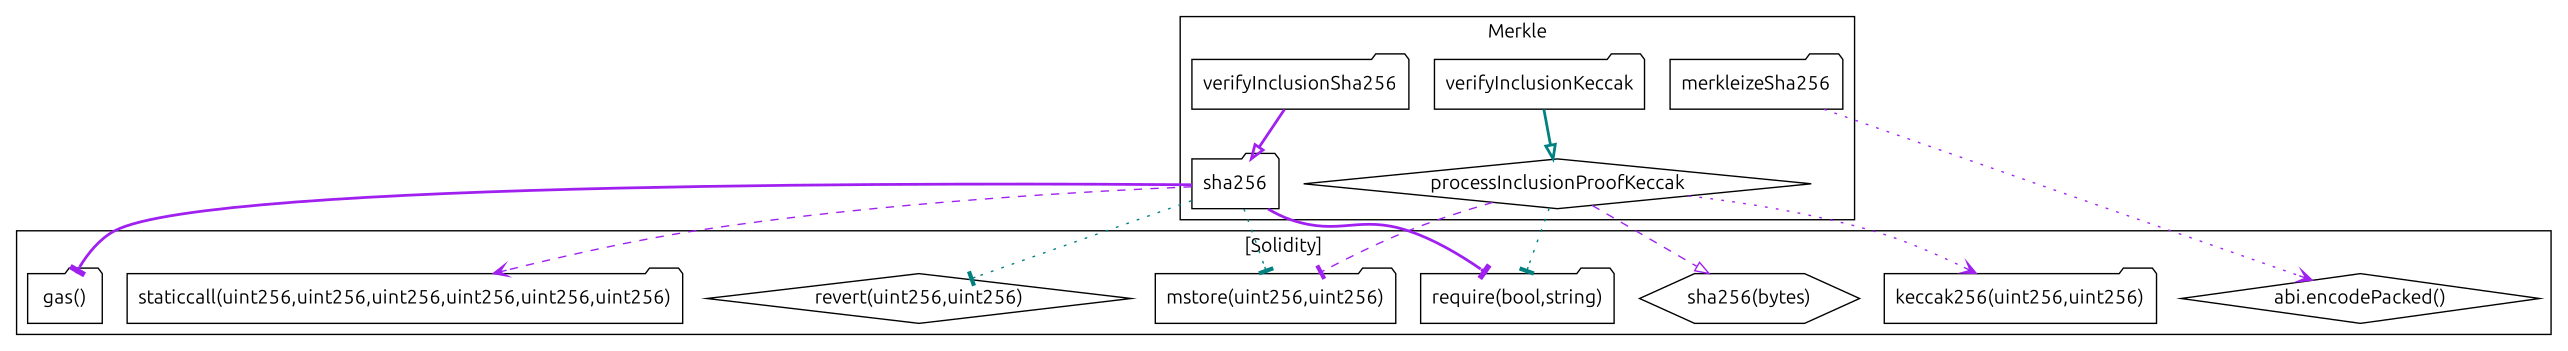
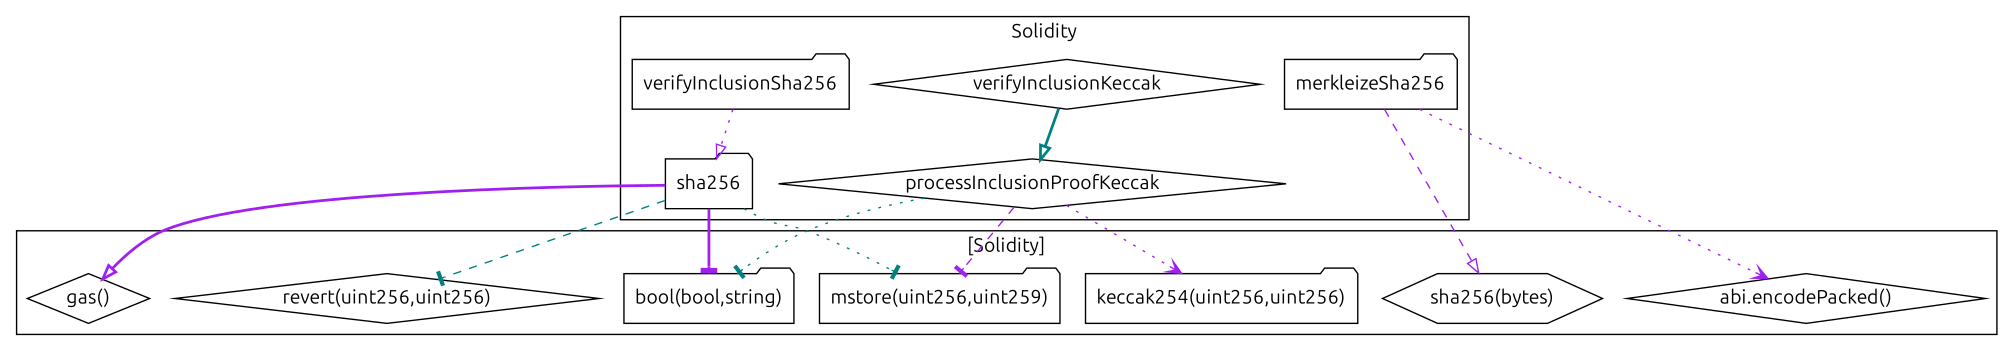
(1517, 32) -> (1045, 32)
(1539, 84) -> (1067, 84)
(1272, 128) -> (727, 127)
(626, 188) -> (381, 196)
(1652, 240) -> (1428, 185)
(1078, 241) -> (549, 241)
(65, 298) -> (88, 298)
(405, 298) -> none
(1276, 298) -> (940, 298)
(1517, 298) -> (709, 298)
(2020, 298) -> (1222, 298)
